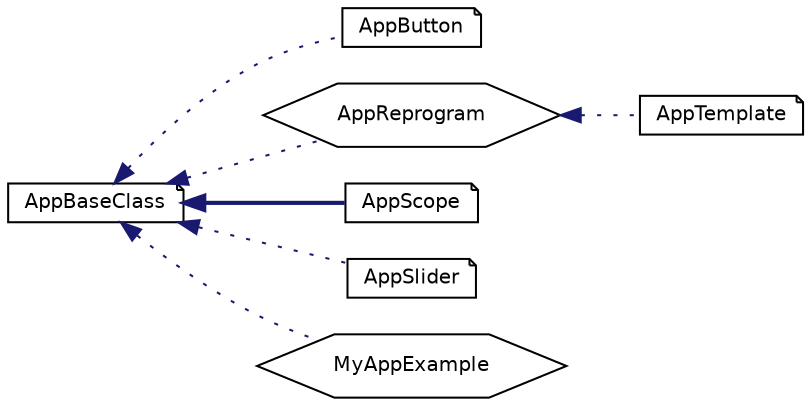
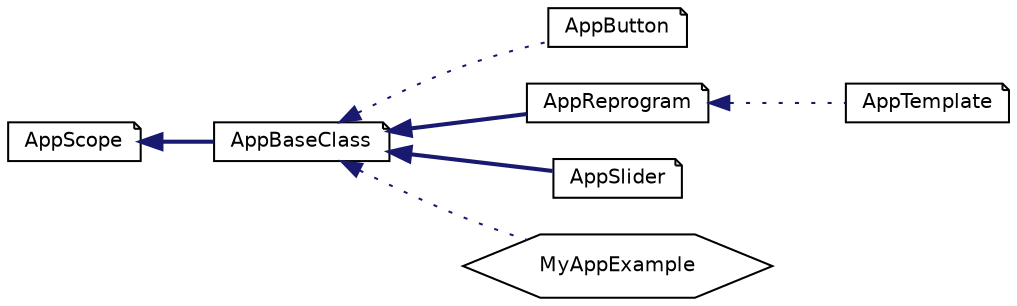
(412, 115) -> (618, 103)
(254, 159) -> (468, 121)
(275, 203) -> (188, 142)
(273, 245) -> (481, 163)
